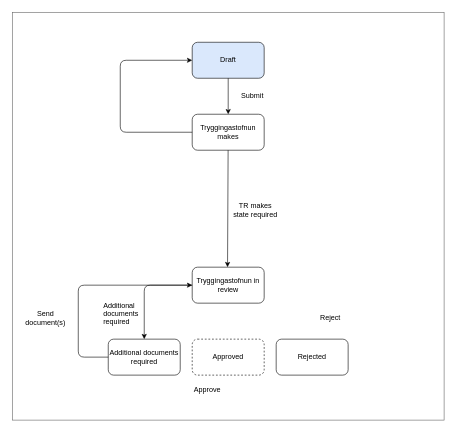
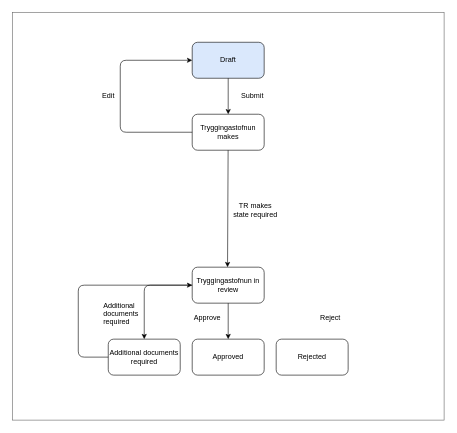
none -> (108, 96)
(45, 318) -> none
none -> (228, 333)
(228, 357) -> (228, 357)
(207, 390) -> (207, 318)
